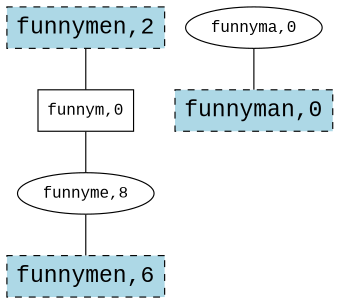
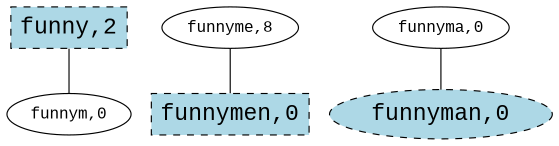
(86, 28) -> (69, 28)
(86, 111) -> (69, 114)
(254, 111) -> (441, 114)
(86, 152) -> none
(86, 276) -> (230, 114)
